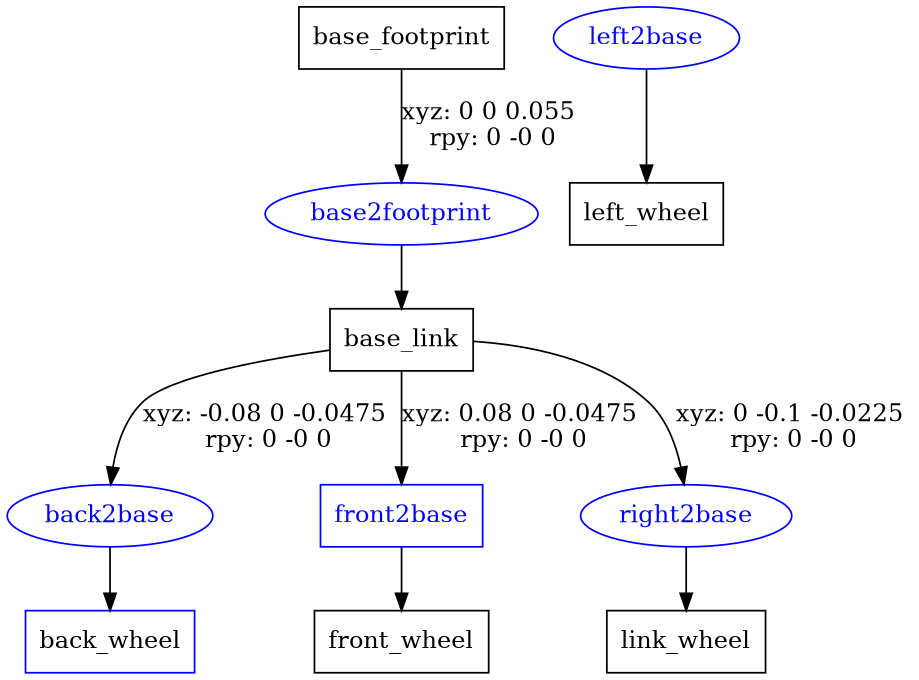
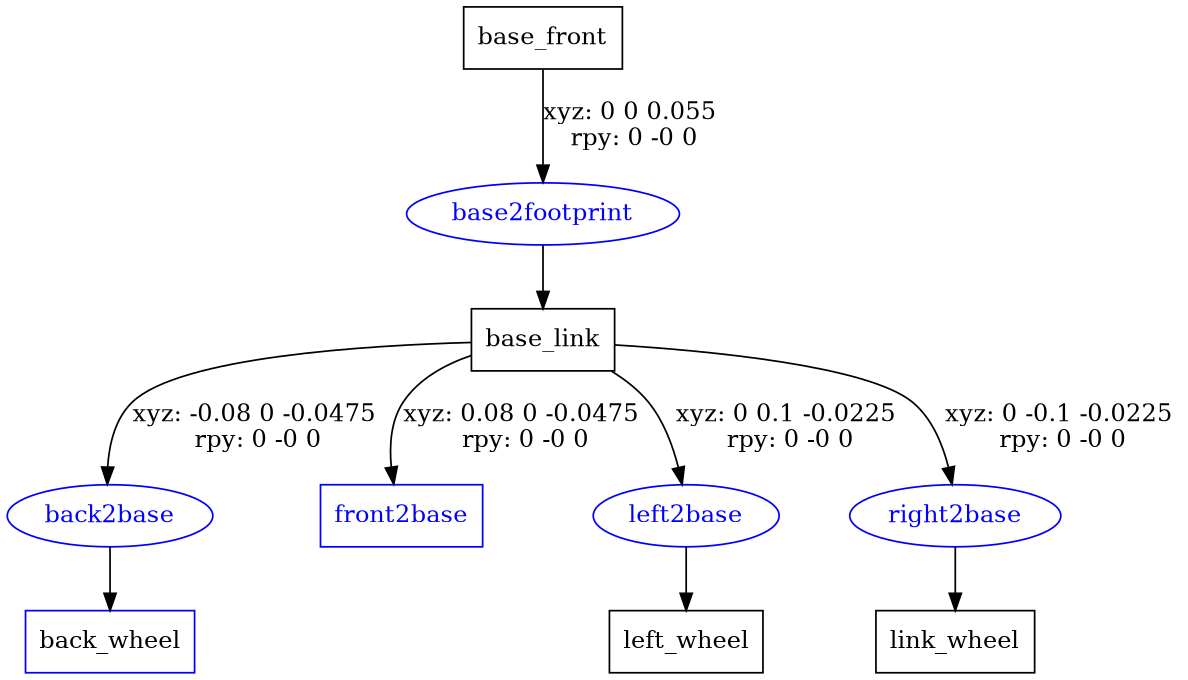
(402, 38) -> (543, 38)
none -> (655, 412)
(402, 642) -> none
